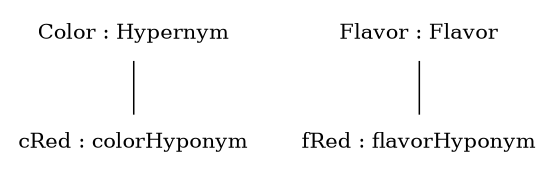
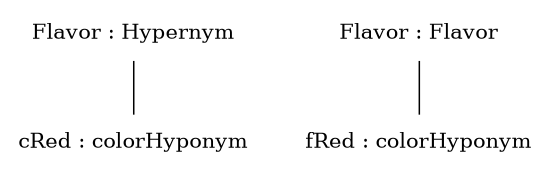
(134, 33) -> (134, 33)
(419, 142) -> (419, 142)
